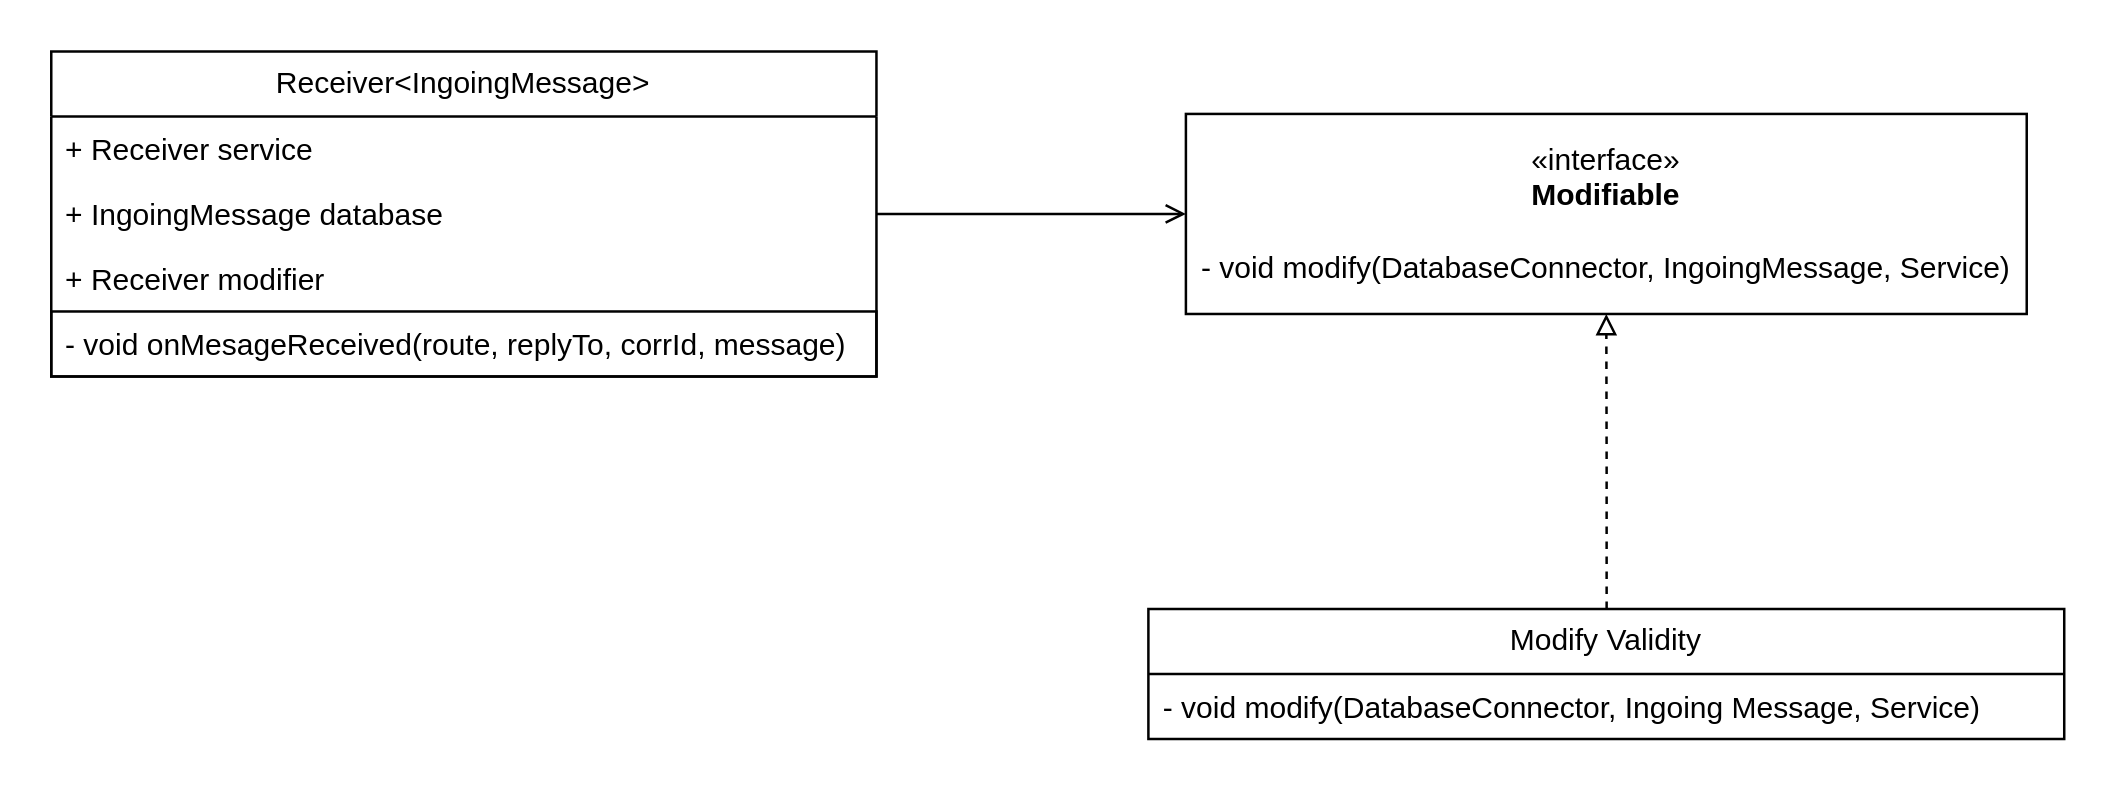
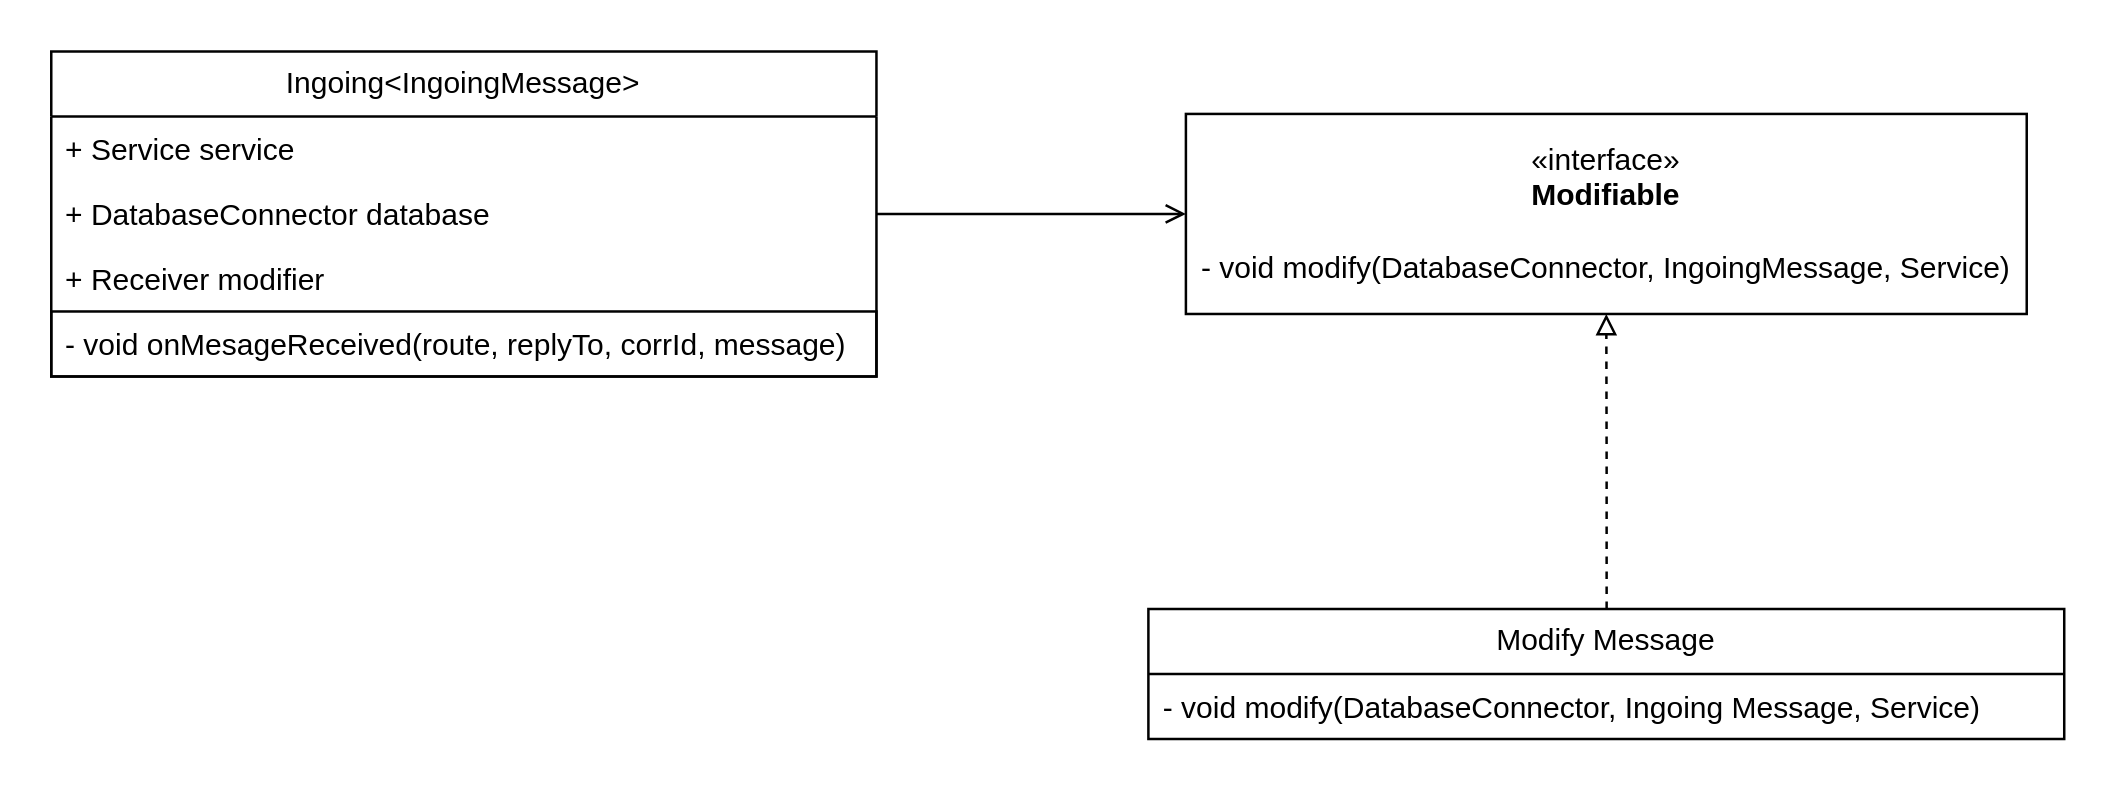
(464, 84) -> (464, 84)
(202, 152) -> (193, 152)
(265, 217) -> (294, 217)
(1606, 641) -> (1606, 641)
